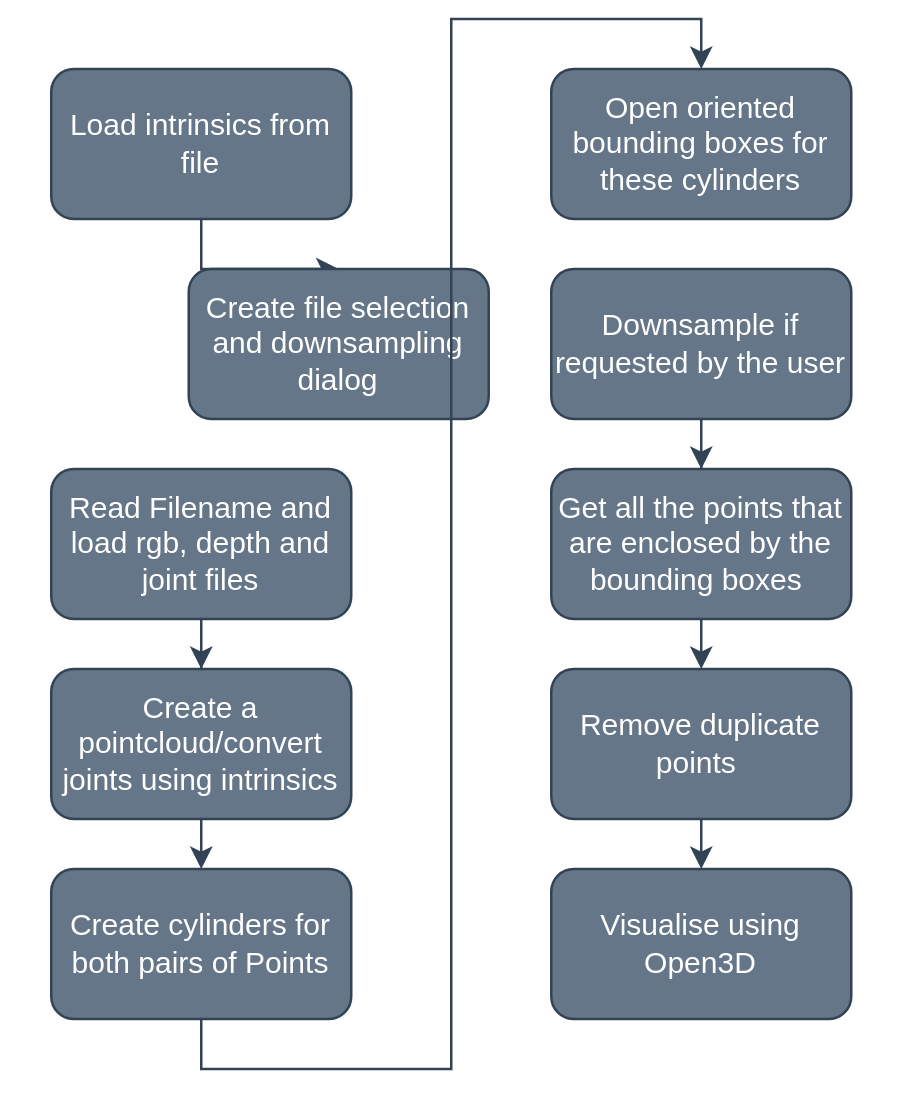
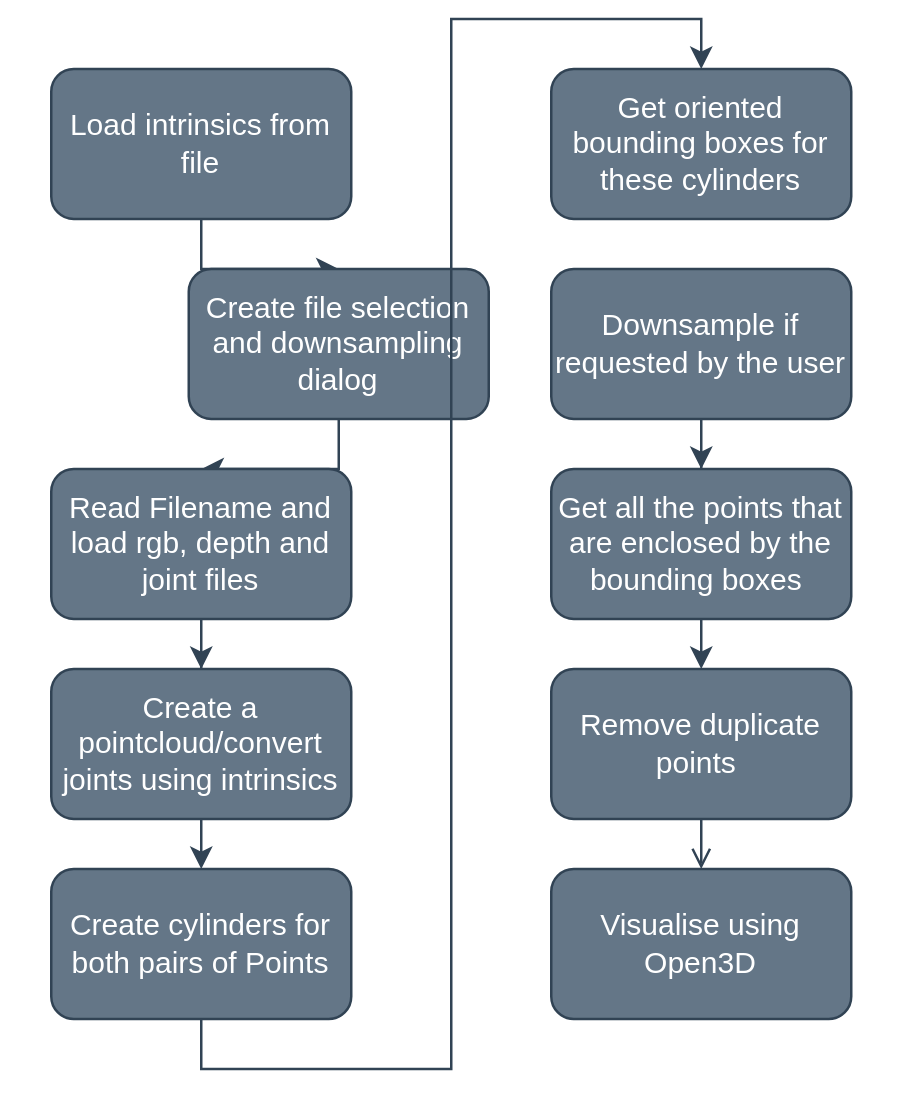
(701, 144) -> (701, 144)
none -> (339, 447)
(701, 851) -> (701, 855)
